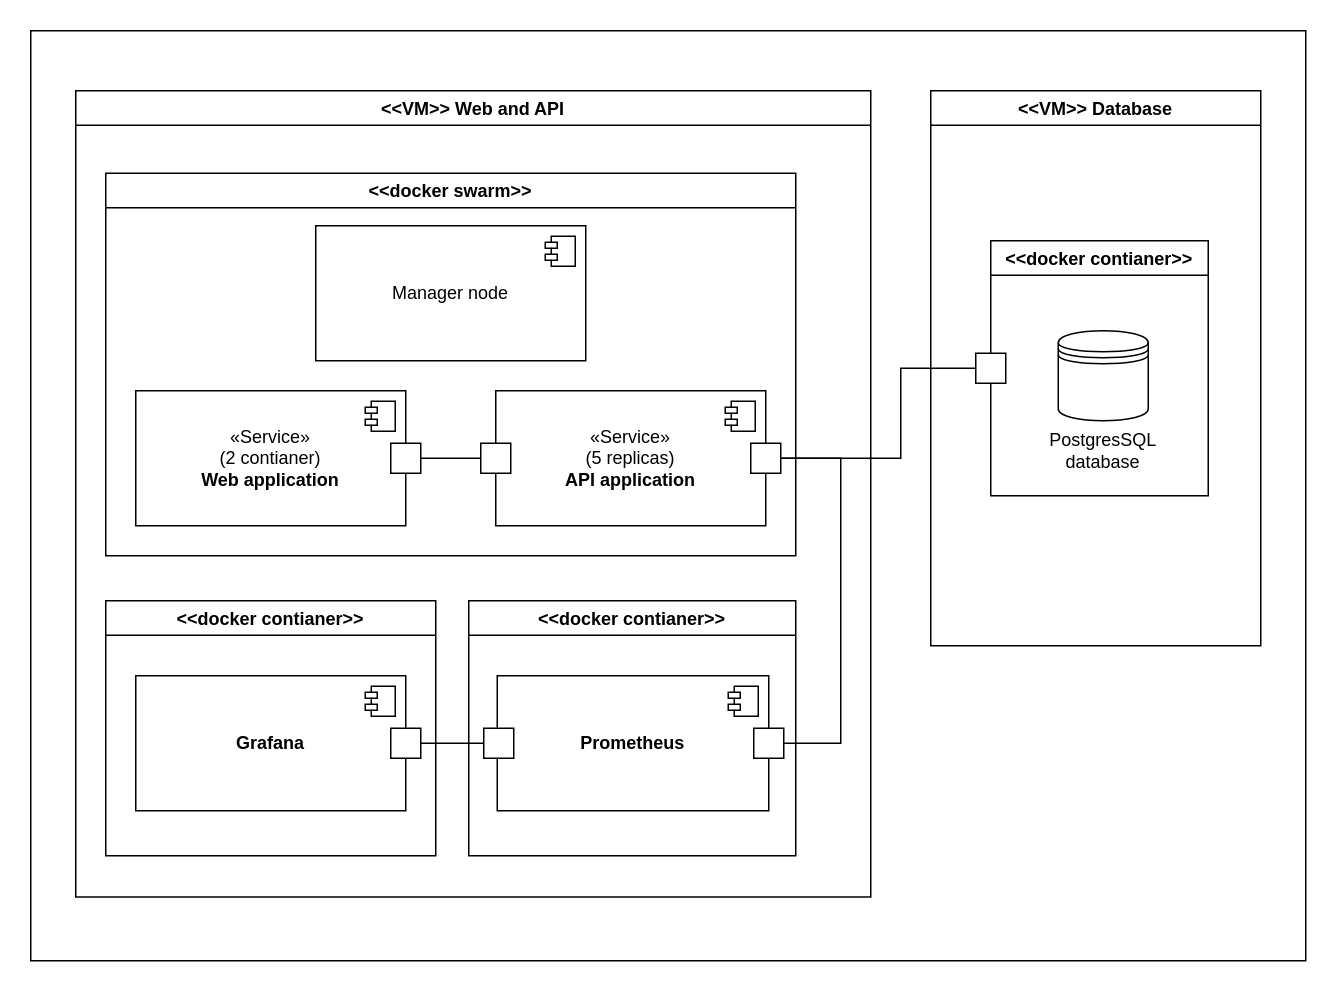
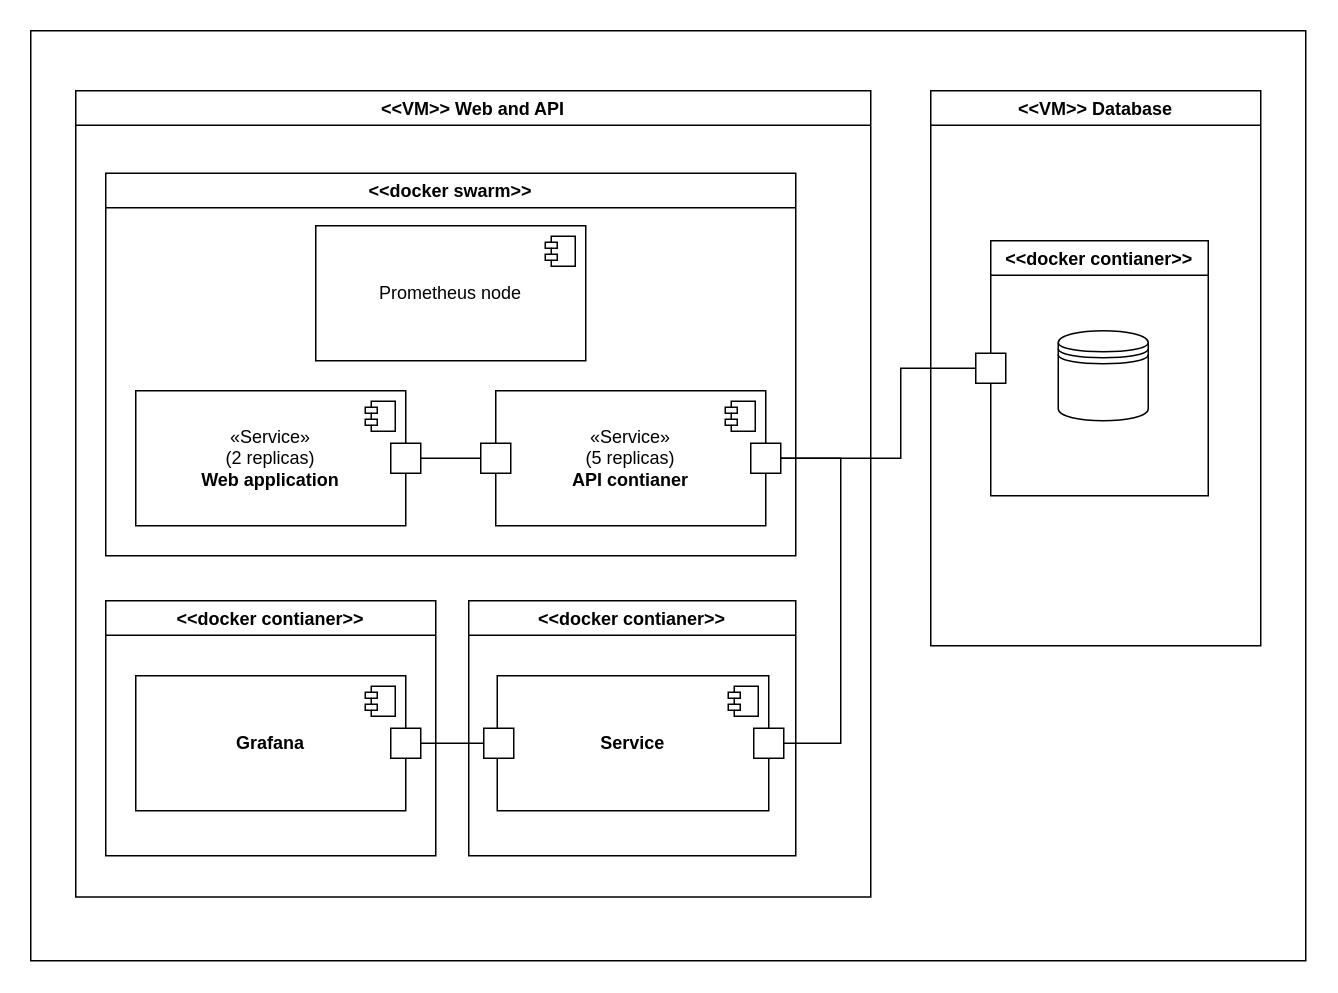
(451, 293) -> (451, 293)
(1103, 451) -> none
(271, 458) -> (271, 458)
(631, 458) -> (631, 458)
(633, 743) -> (633, 743)
